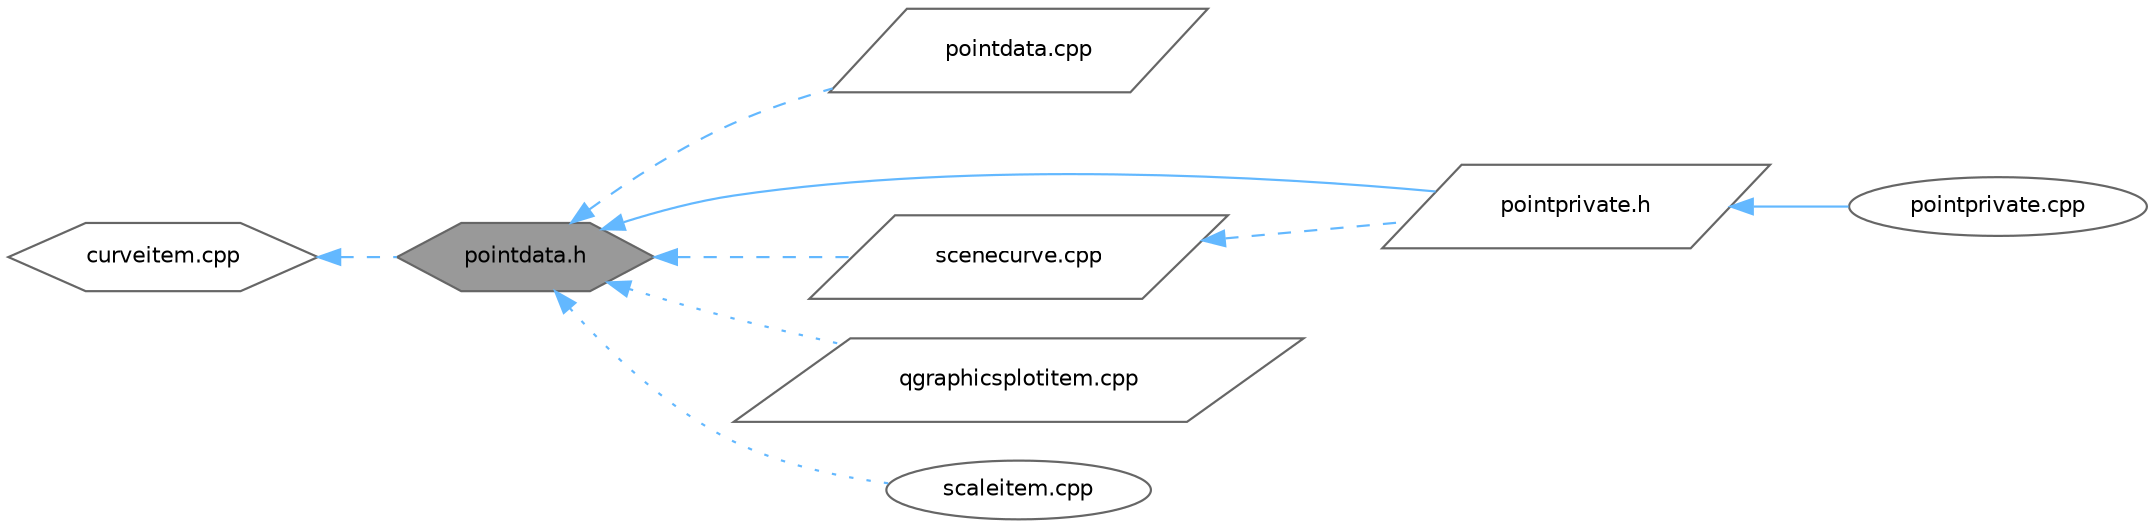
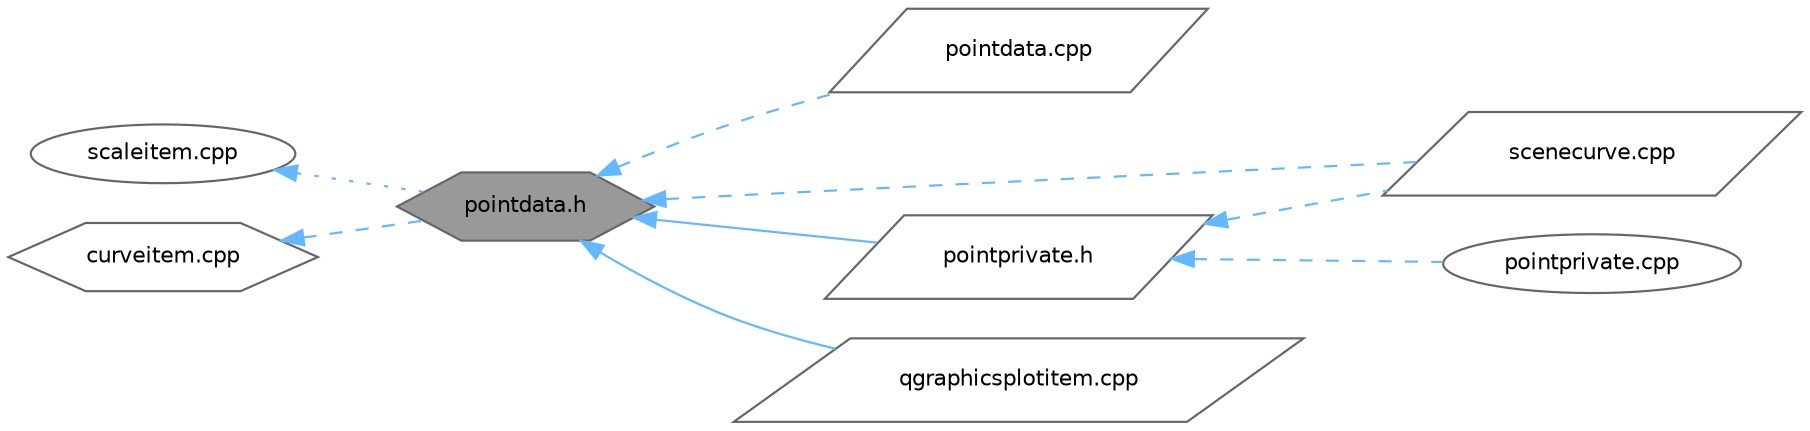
(1801, 207) -> (1318, 261)
(1316, 230) -> (1307, 205)
(735, 319) -> (714, 311)
(711, 430) -> (360, 183)
